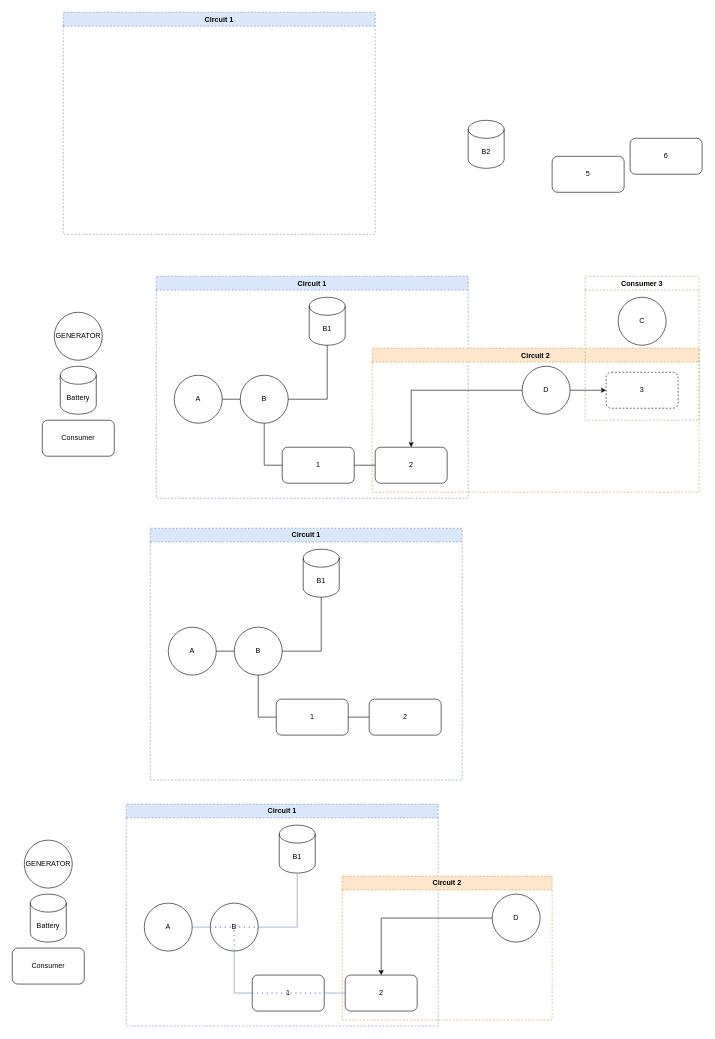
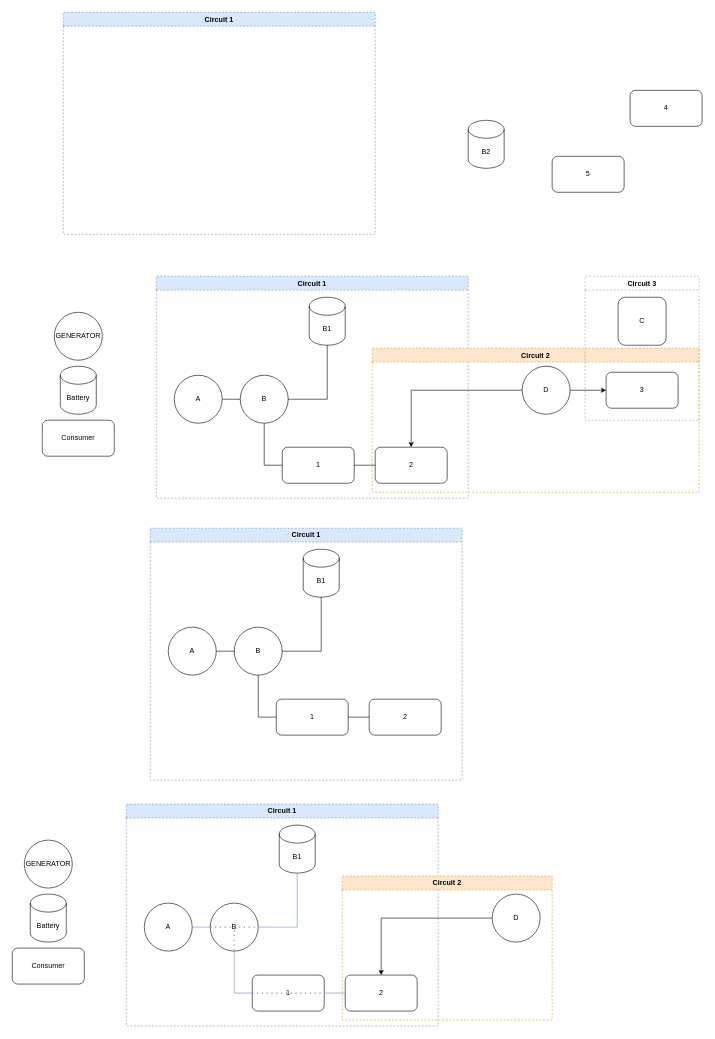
none -> (666, 108)
(666, 156) -> none
(642, 284) -> (642, 284)
(642, 321) -> (642, 321)
(642, 390) -> (642, 390)
